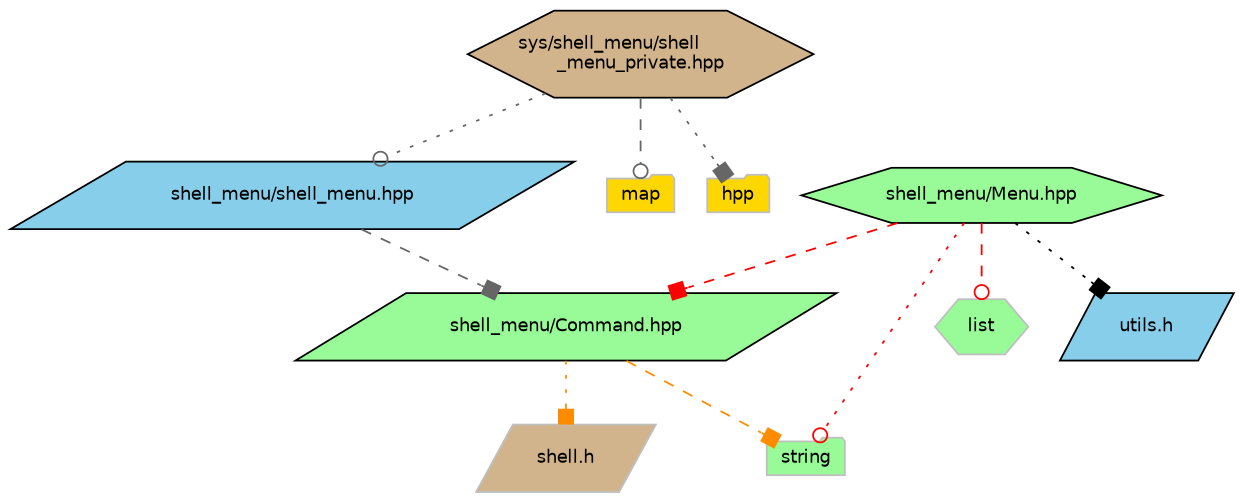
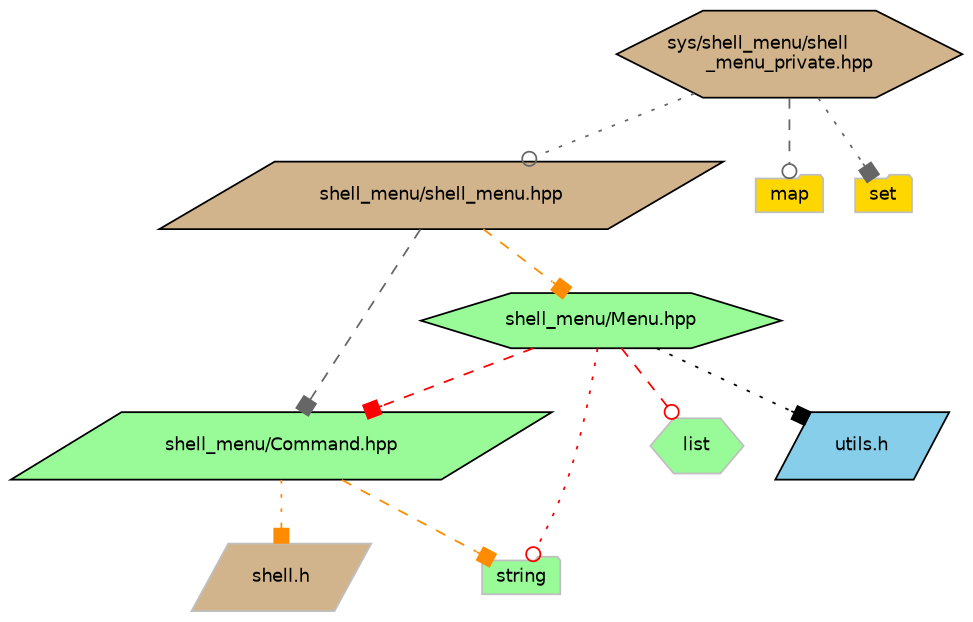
(292, 195) -> (441, 195)
(738, 195) -> (884, 195)
none -> (518, 255)
